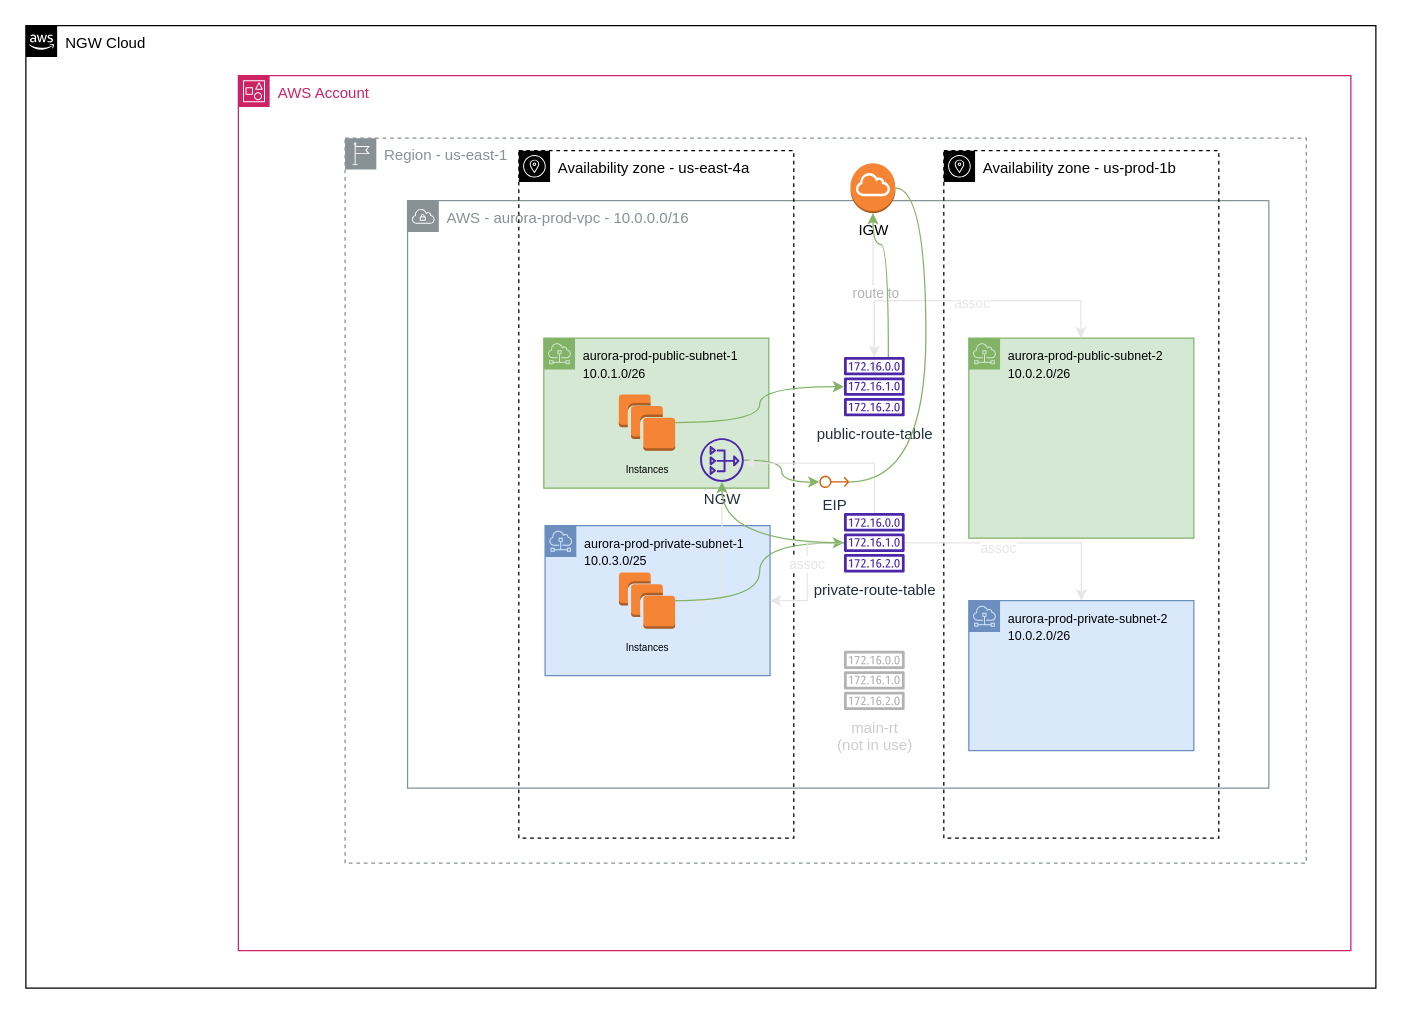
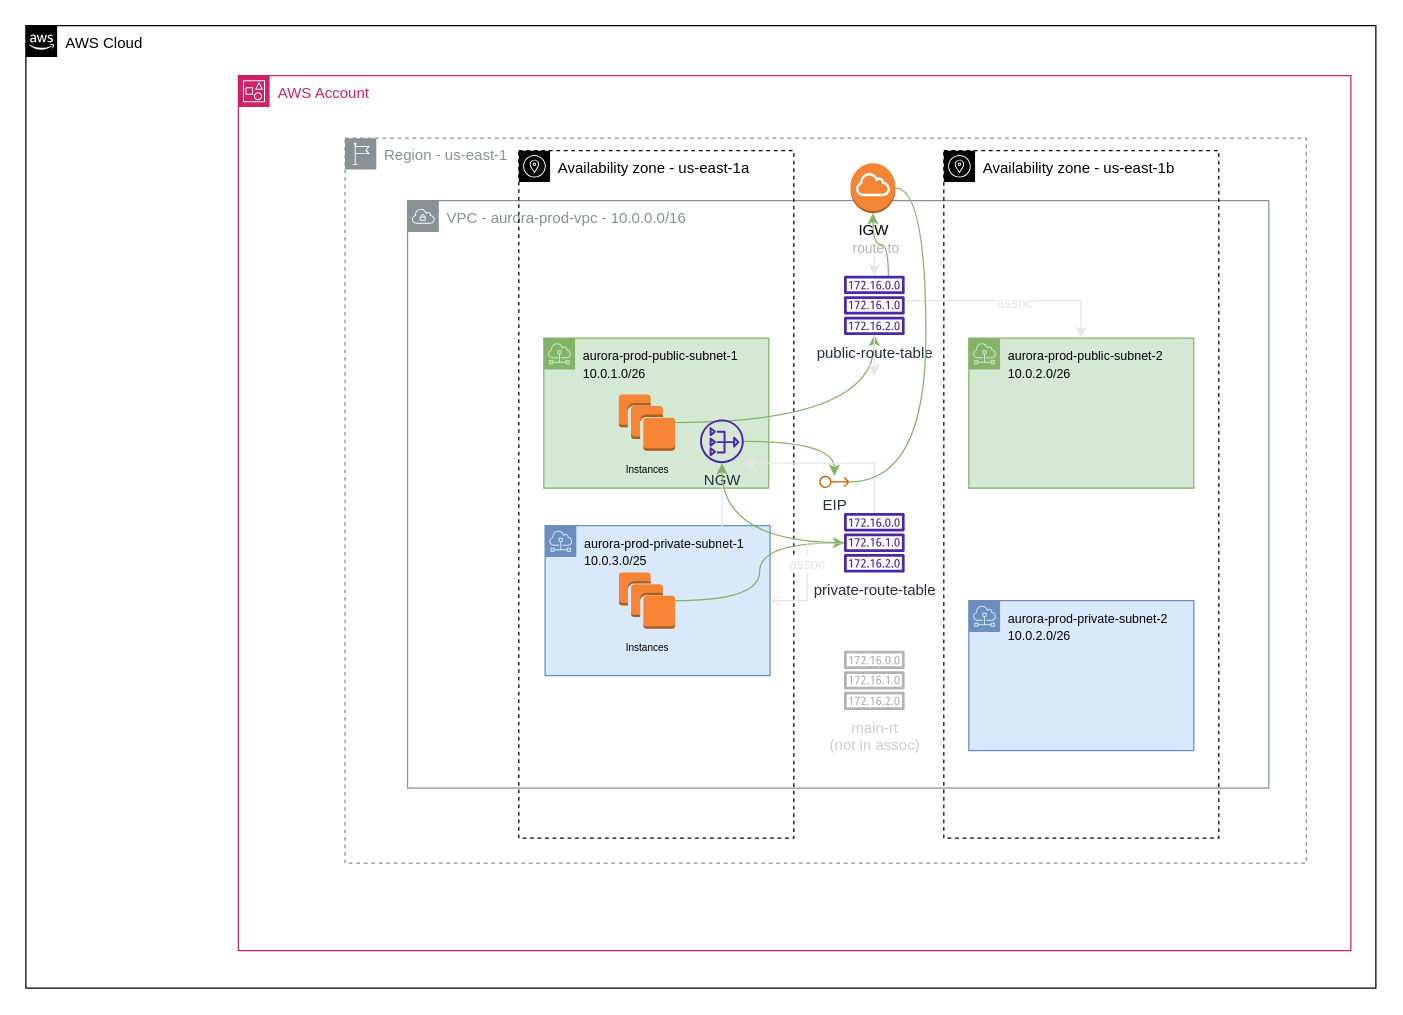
(100, 43) -> (100, 43)
(669, 168) -> (669, 168)
(1094, 168) -> (1094, 168)
(580, 218) -> (580, 218)
(874, 387) -> (874, 305)
(1081, 438) -> (1081, 413)
(722, 460) -> (722, 441)
(943, 543) -> none
(780, 601) -> (777, 601)
(875, 737) -> (875, 737)
